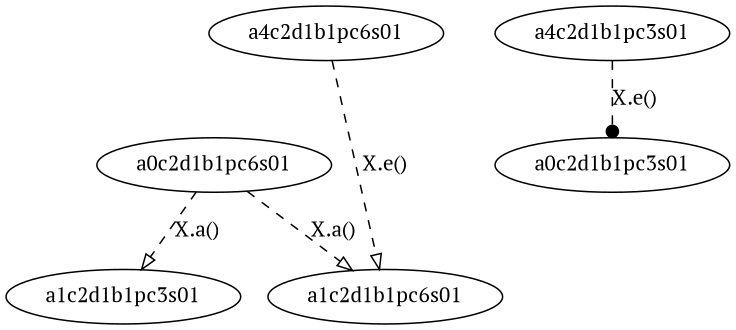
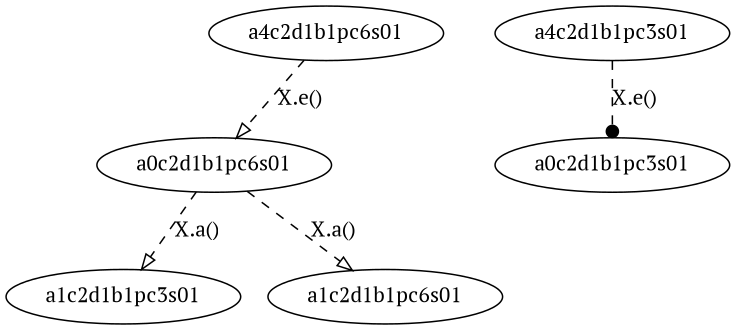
(354, 158) -> (275, 93)
